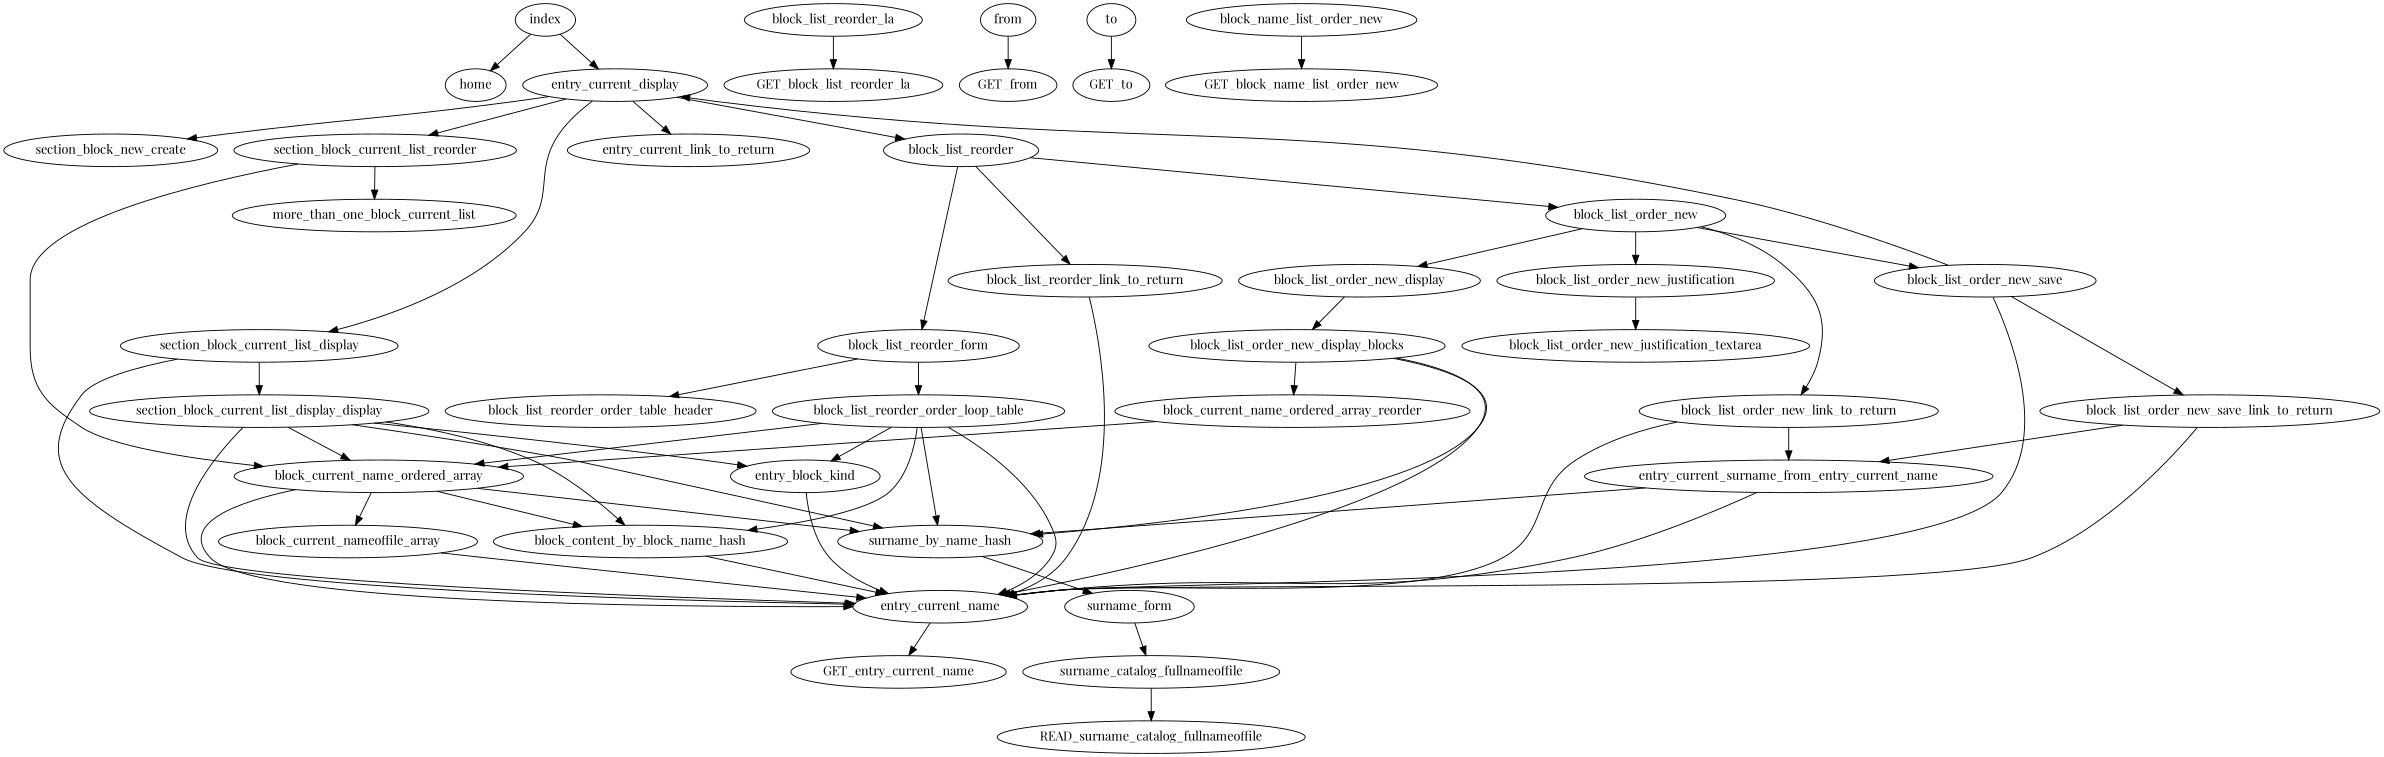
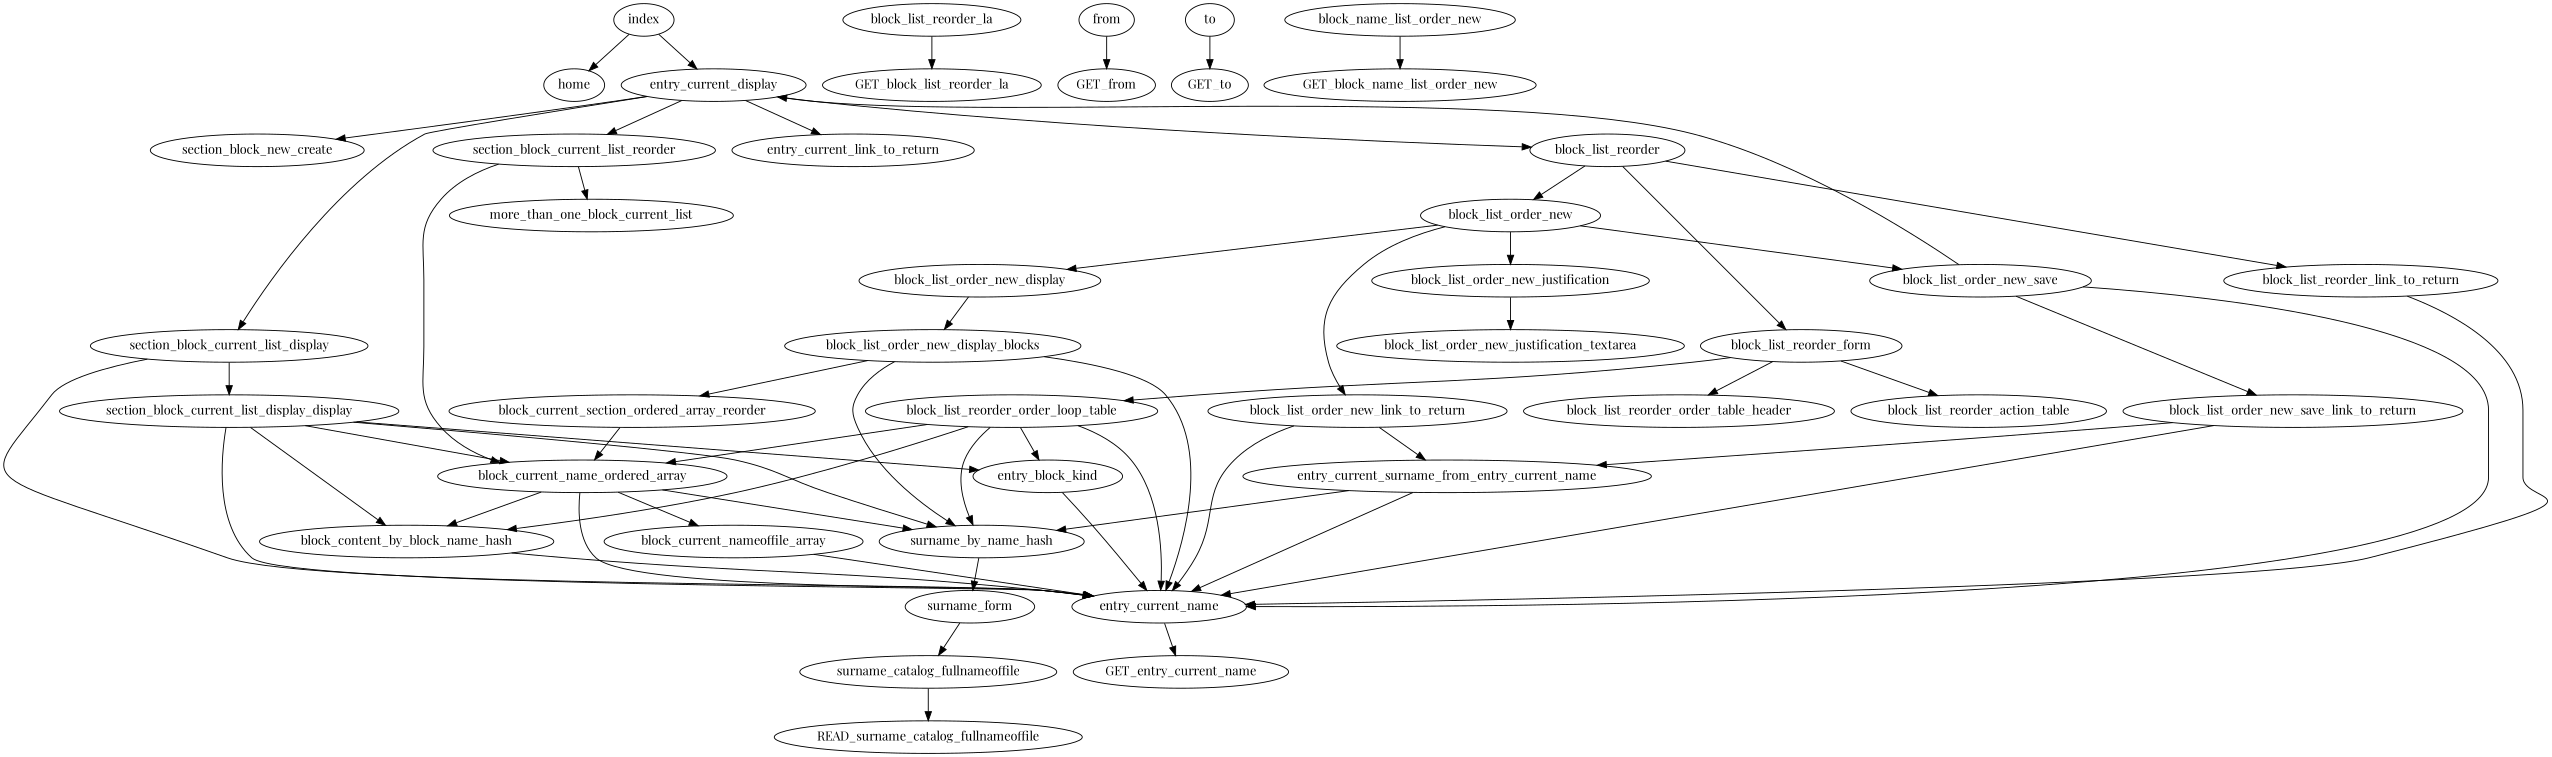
(1292, 411) -> (632, 411)
none -> (1979, 411)
